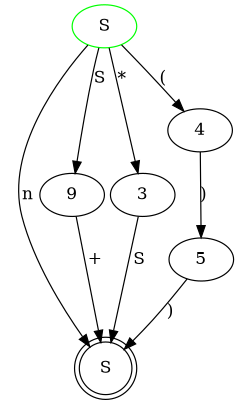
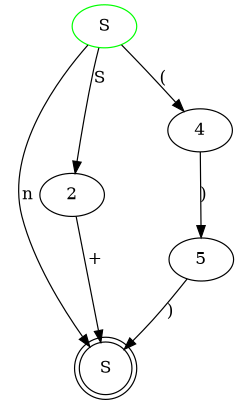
(72, 195) -> (72, 195)
(143, 195) -> none
